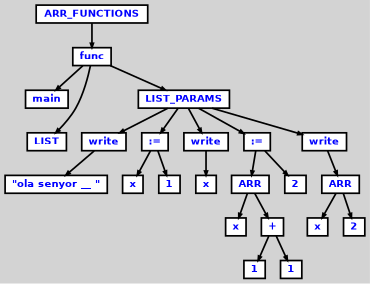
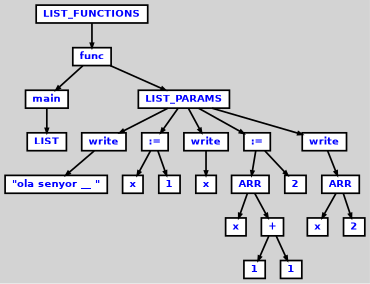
(92, 14) -> (92, 14)
(80, 100) -> (47, 118)
